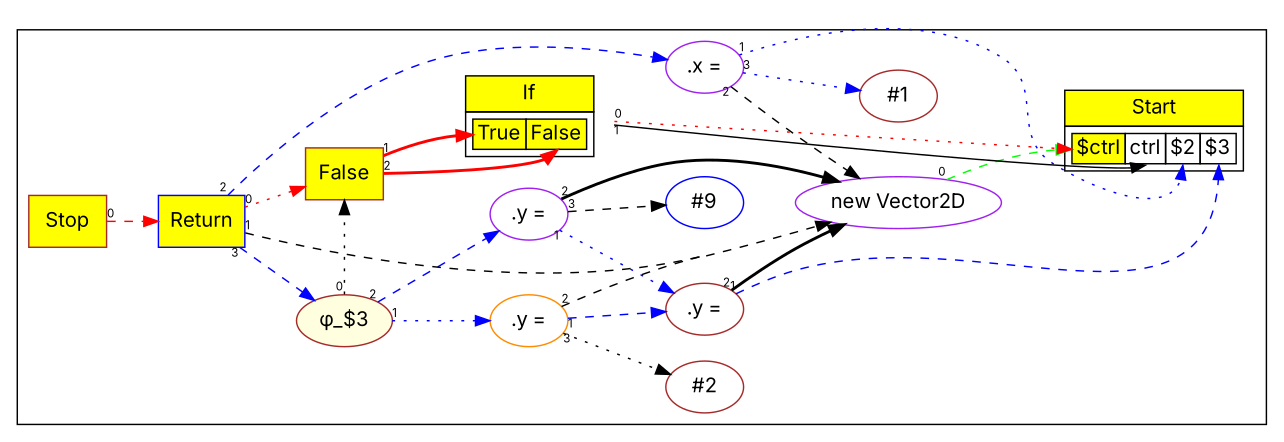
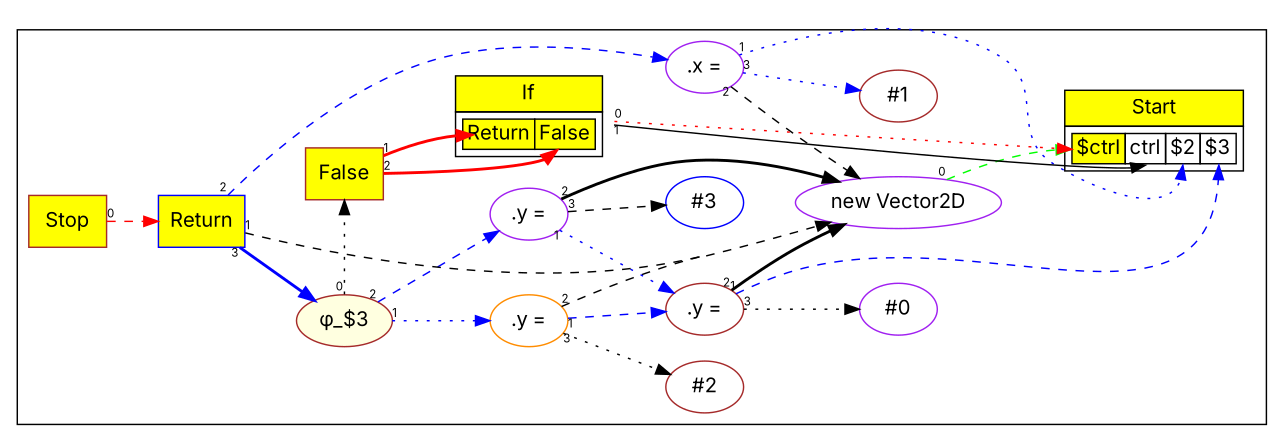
(499, 133) -> (499, 133)
(268, 199) -> none
(705, 203) -> (705, 203)
(271, 270) -> (271, 270)
none -> (898, 309)
